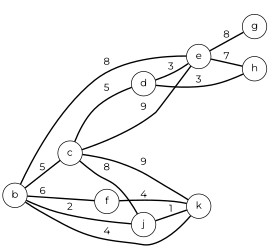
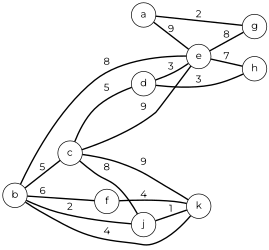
none -> (144, 15)
